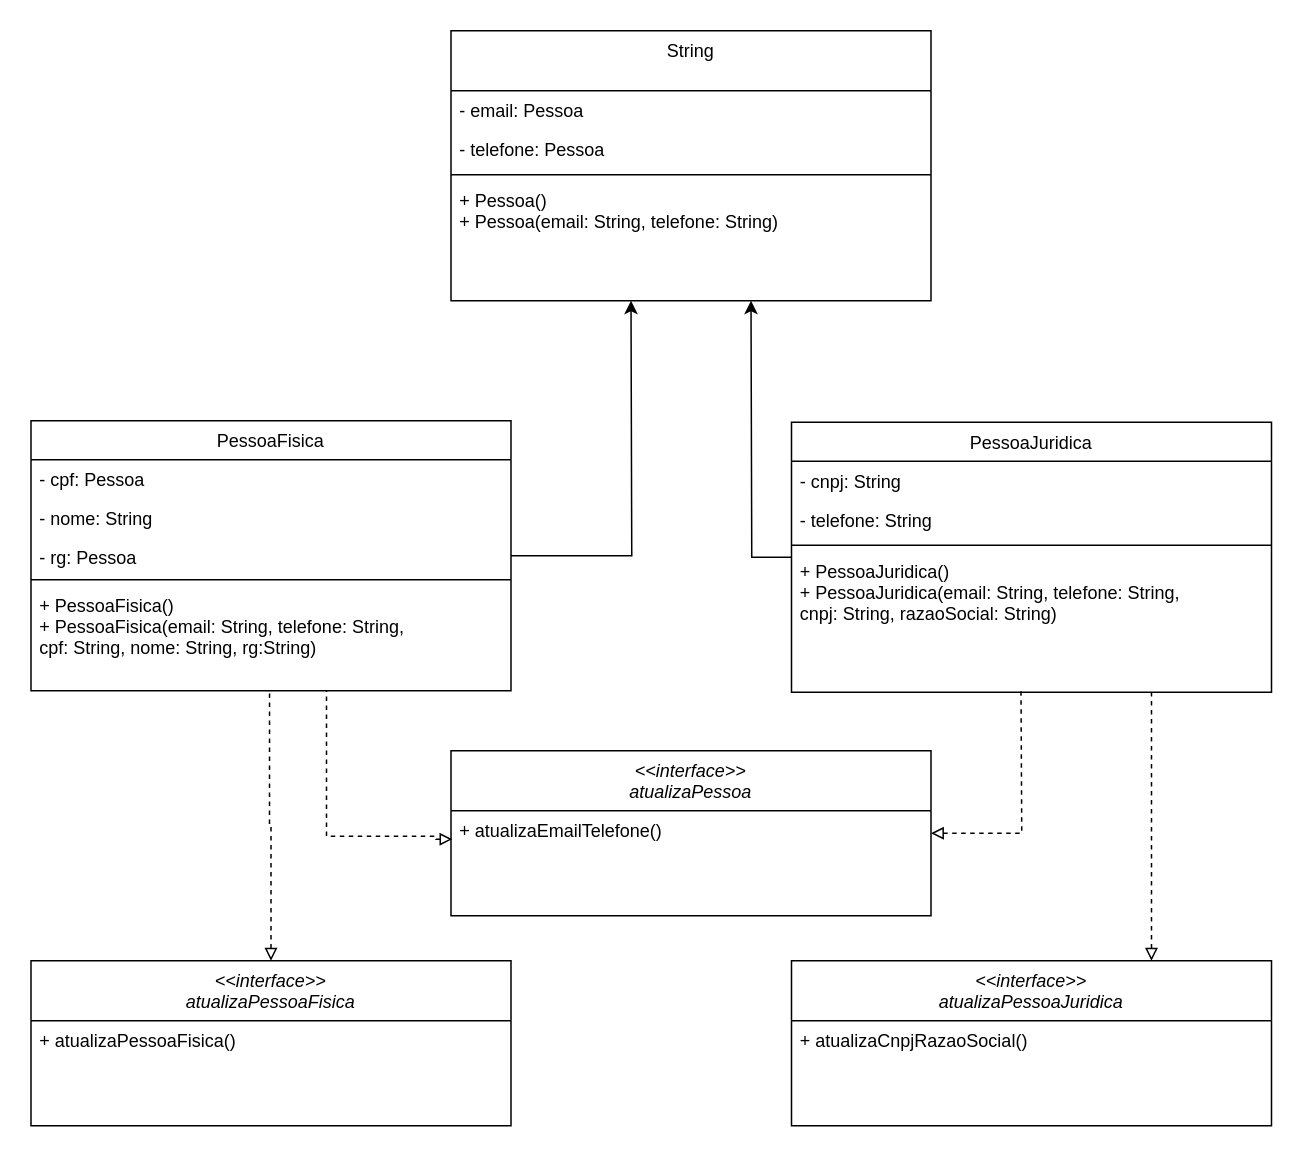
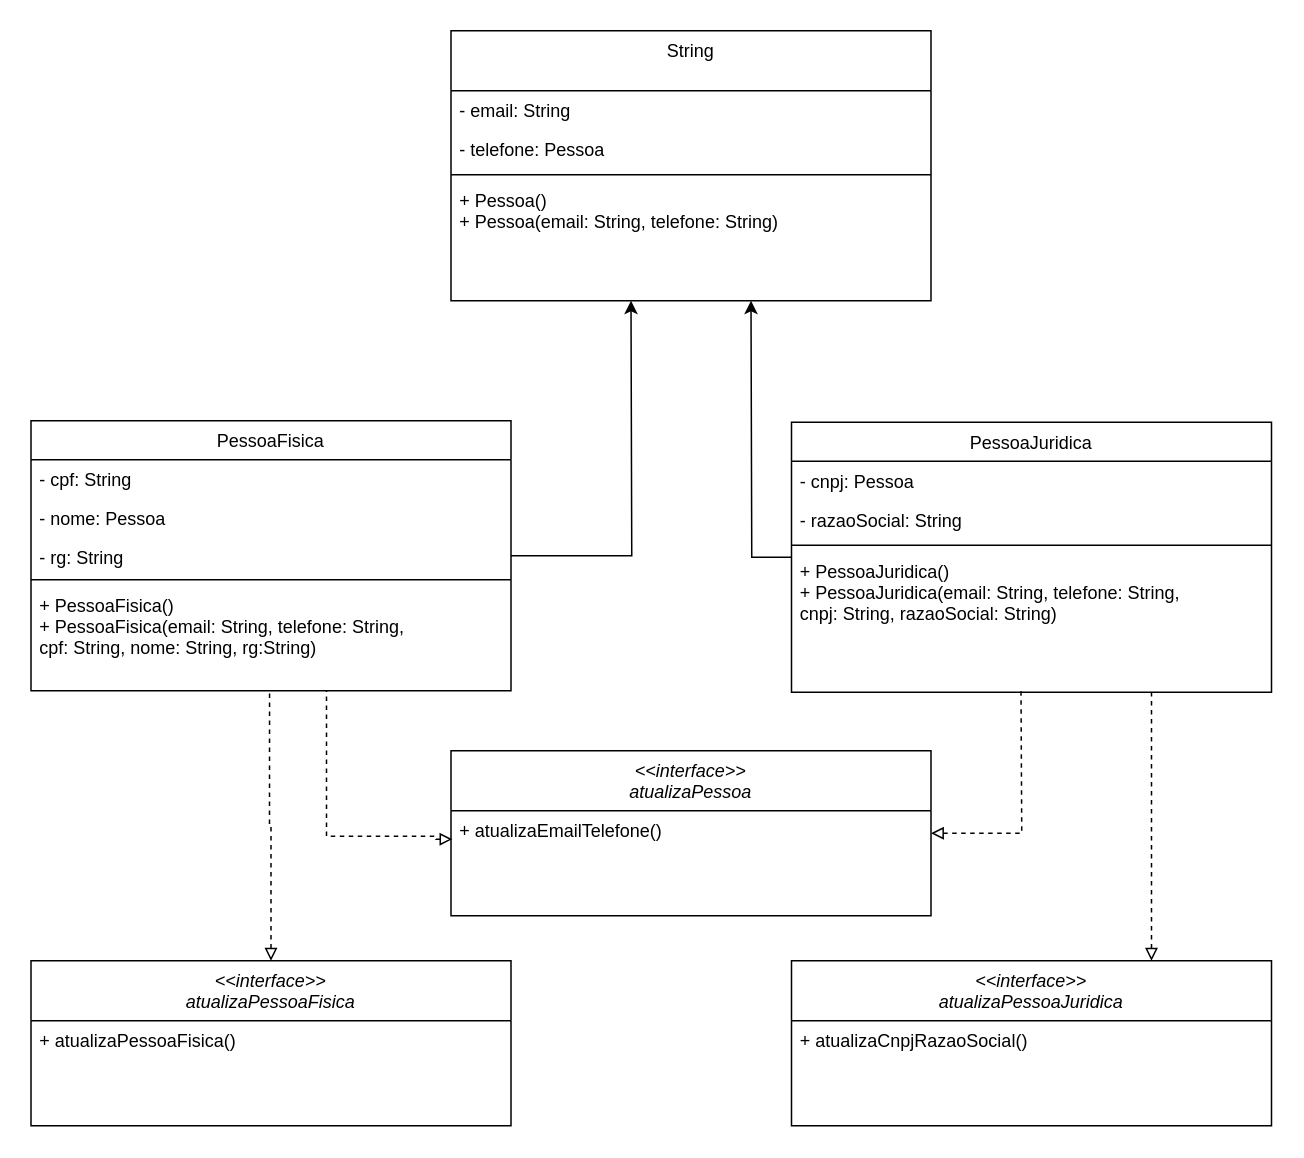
(523, 111) -> (521, 111)
(98, 480) -> (95, 480)
(861, 482) -> (863, 482)
(100, 519) -> (103, 519)
(879, 521) -> (891, 521)
(92, 558) -> (90, 558)
